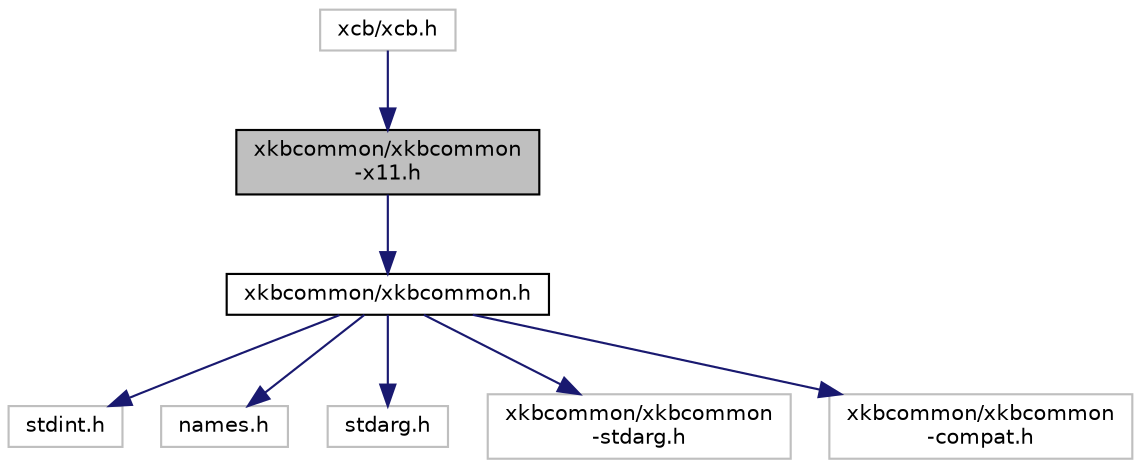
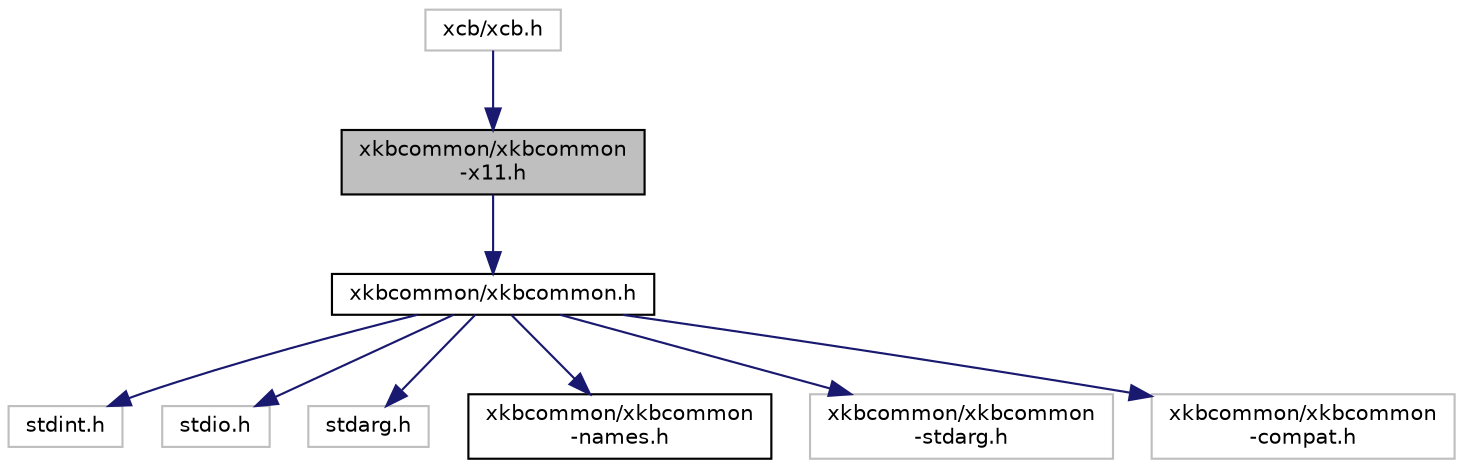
(225, 426) -> (216, 426)
none -> (620, 426)
